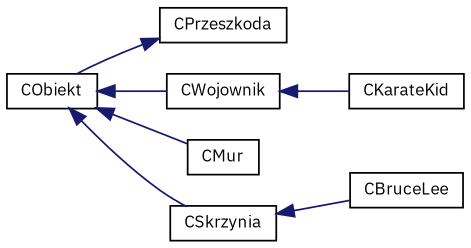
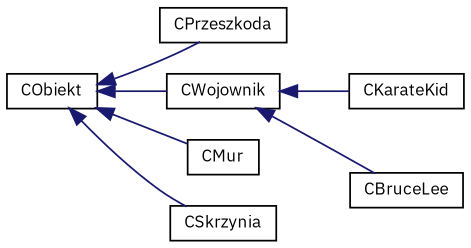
(109, 59) -> (158, 62)
(322, 206) -> (324, 145)
